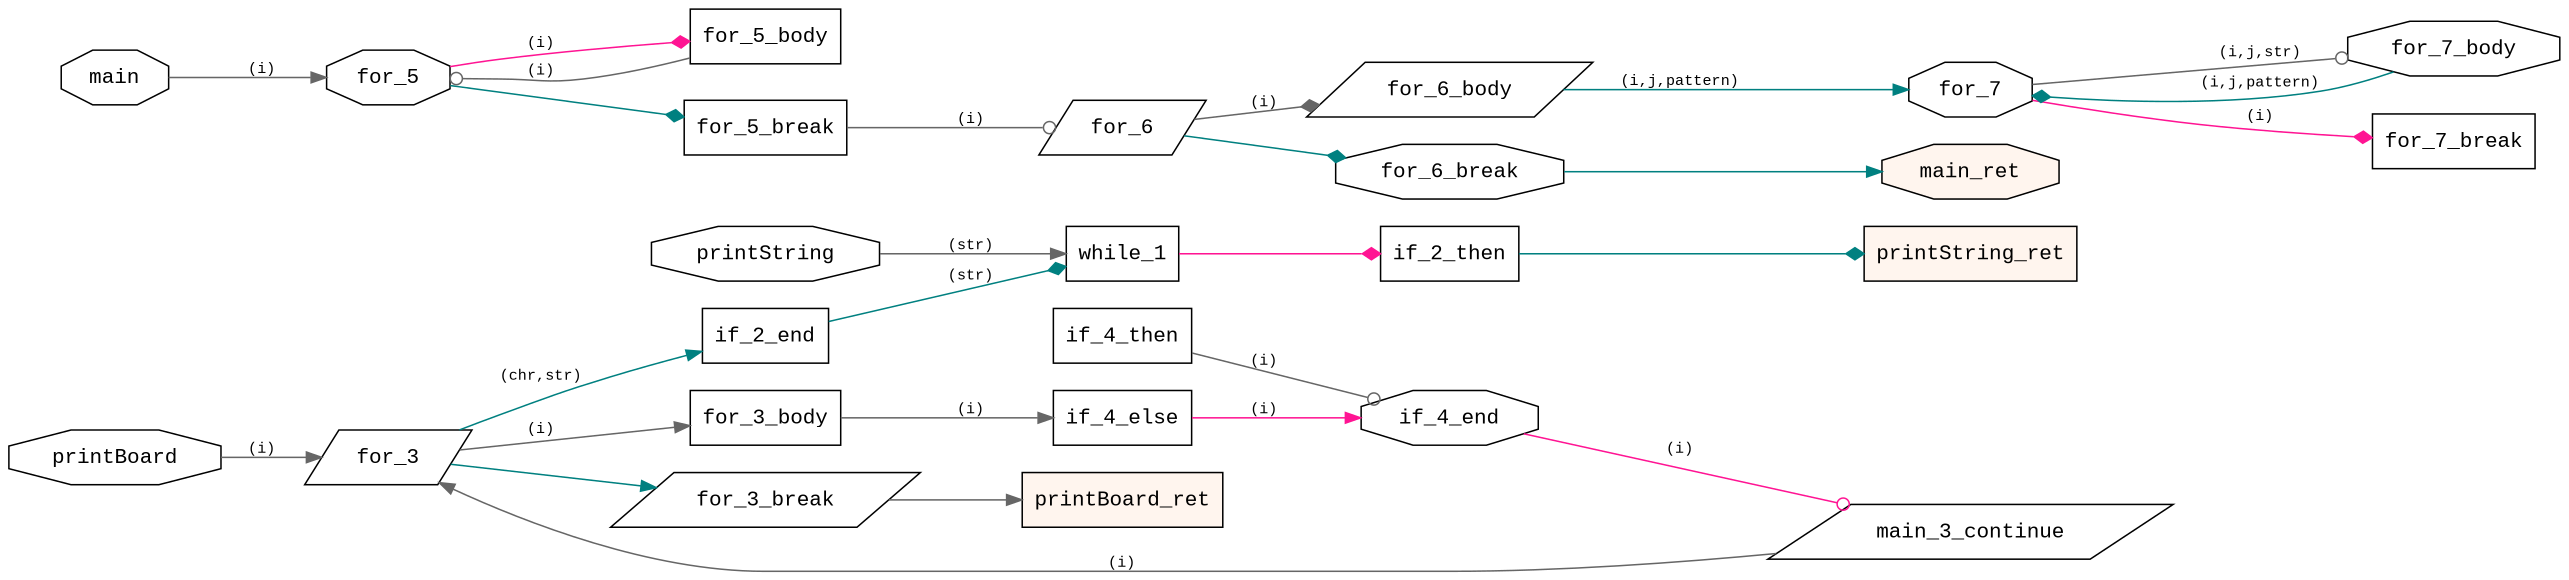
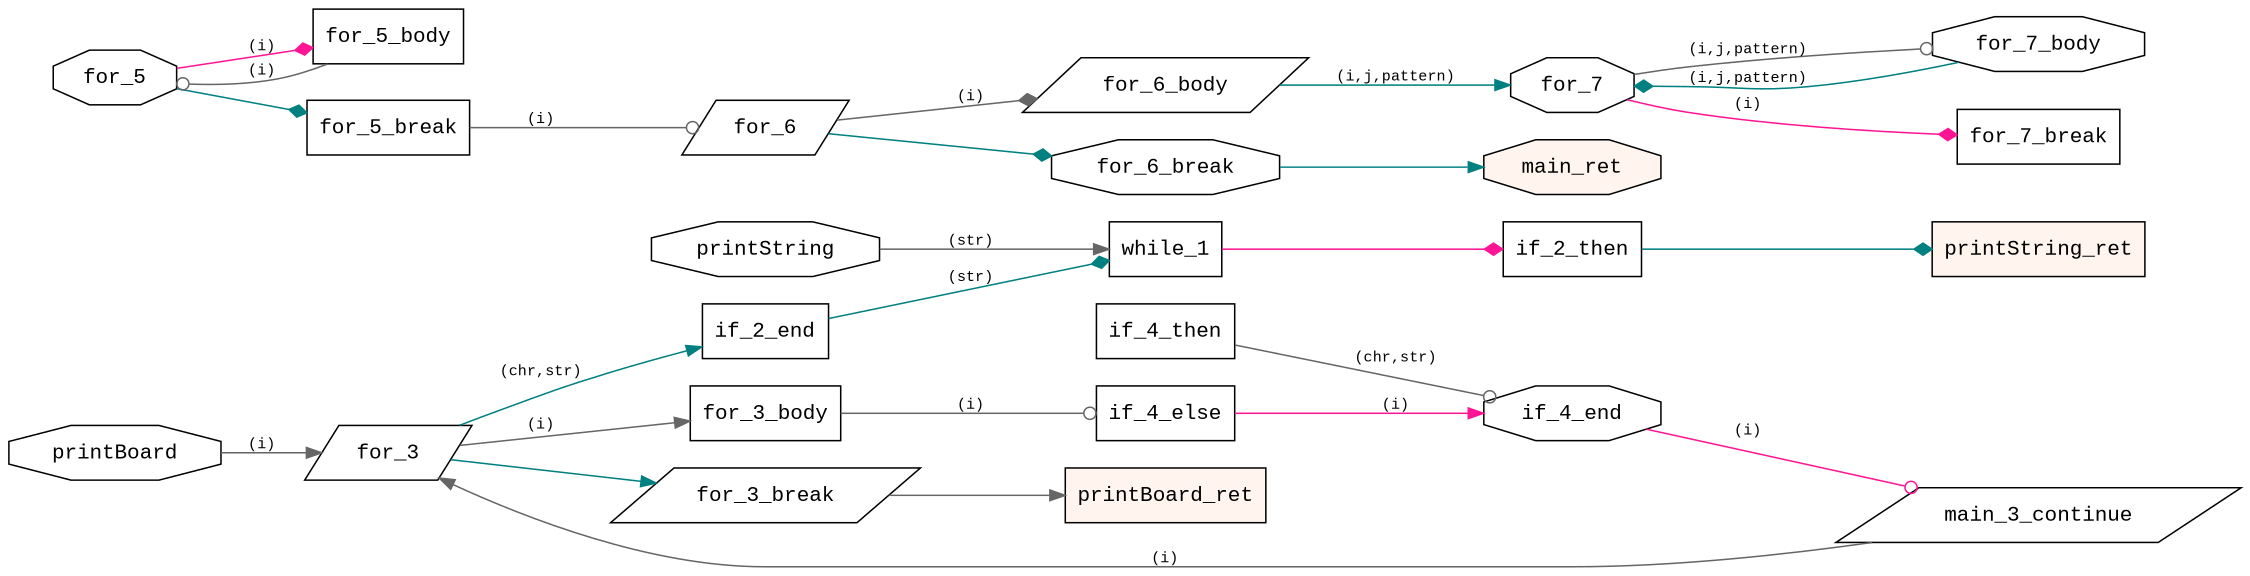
(2261, 52) -> (1748, 49)
(115, 77) -> none
(1265, 361) -> (1396, 358)
(939, 418) -> (962, 413)
